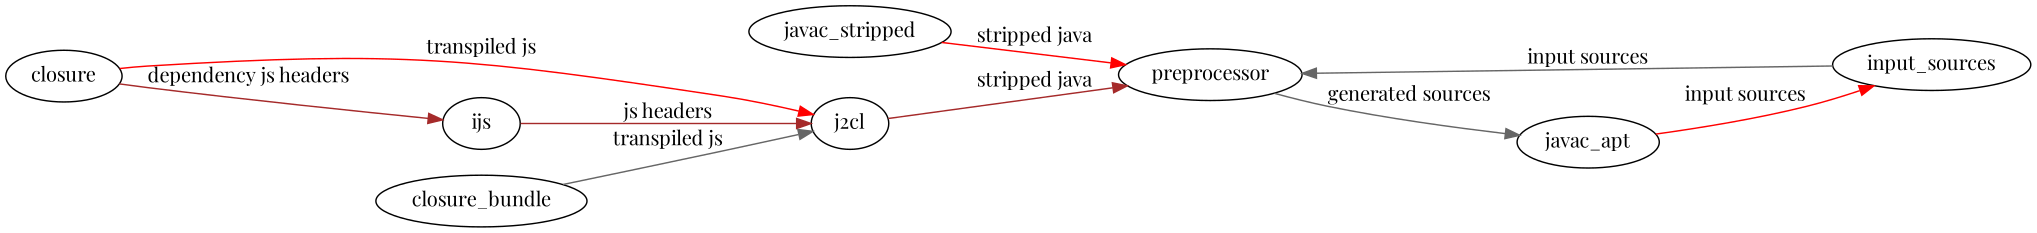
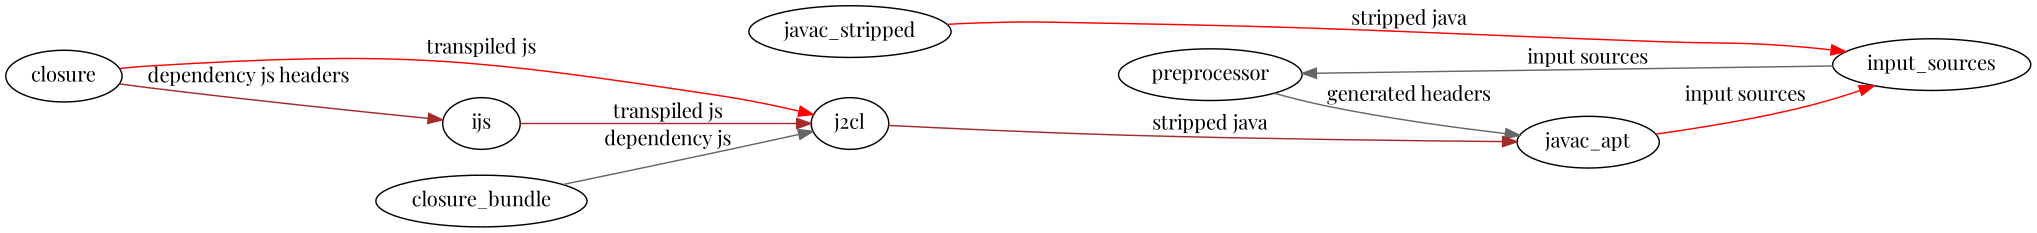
(1026, 53) -> (1389, 31)
(1409, 96) -> (1409, 96)
(1001, 103) -> (1196, 137)
(668, 113) -> (668, 113)
(668, 140) -> (668, 140)
